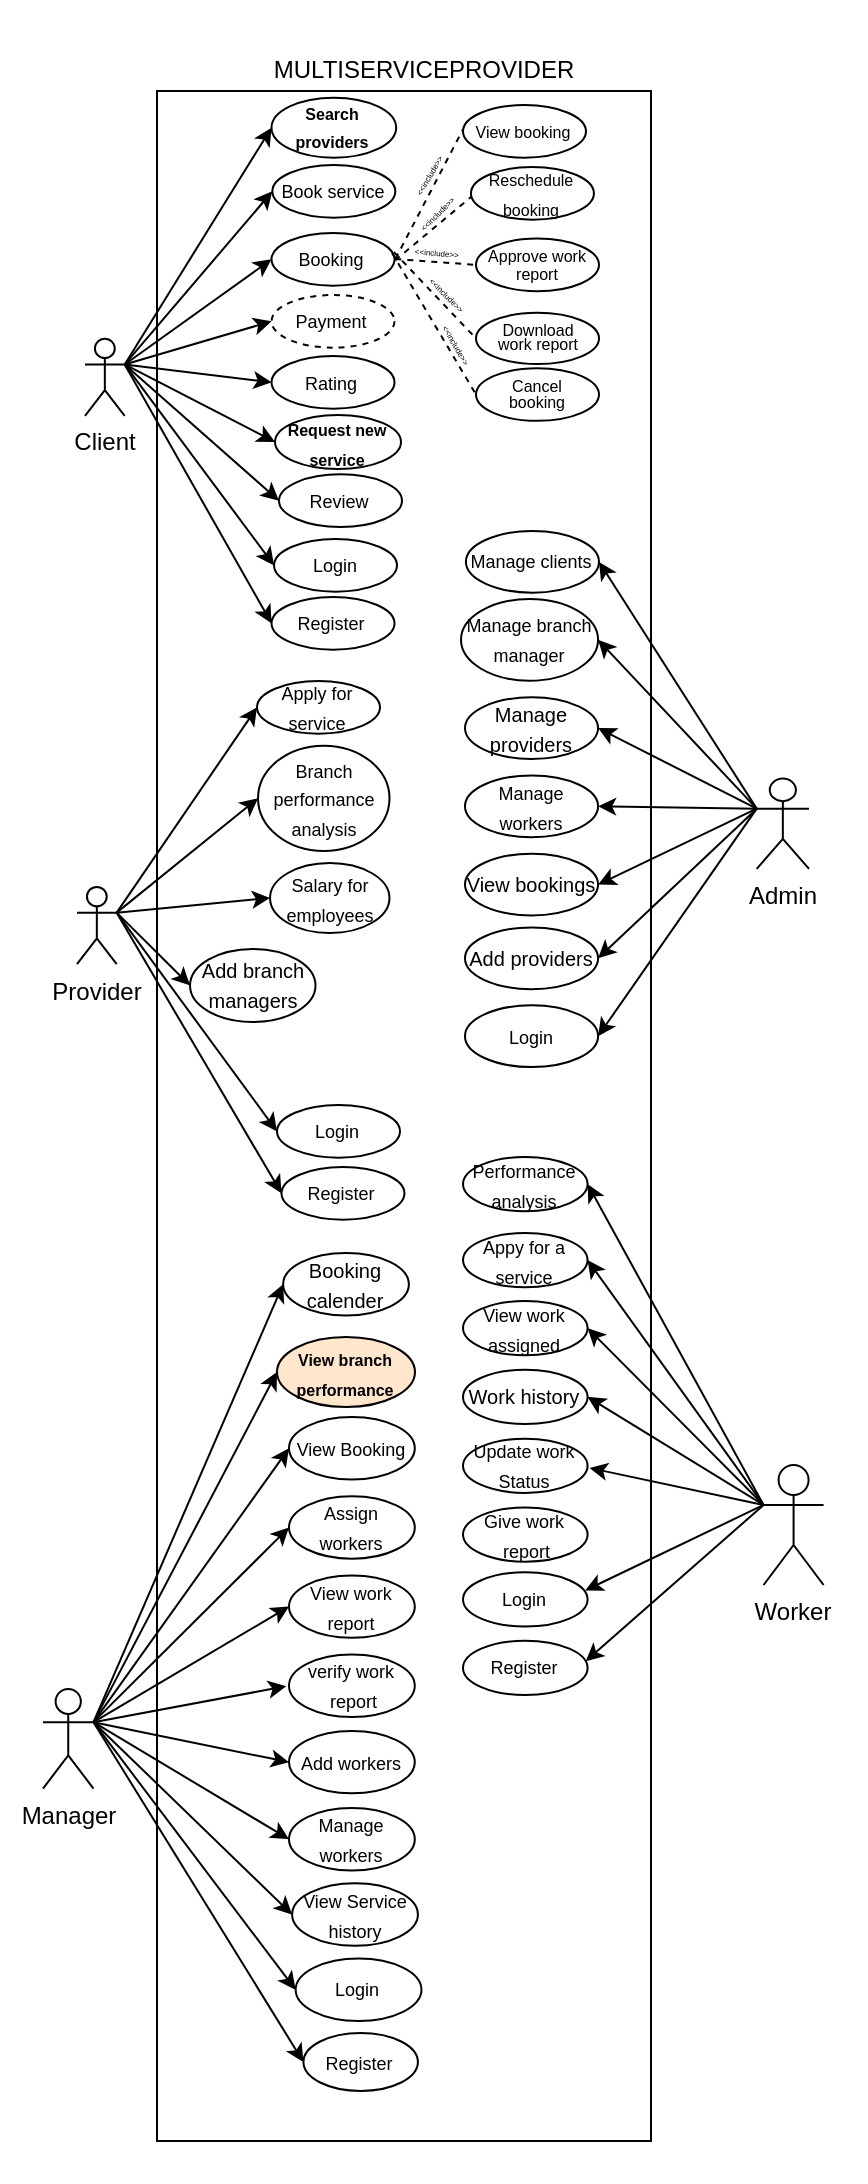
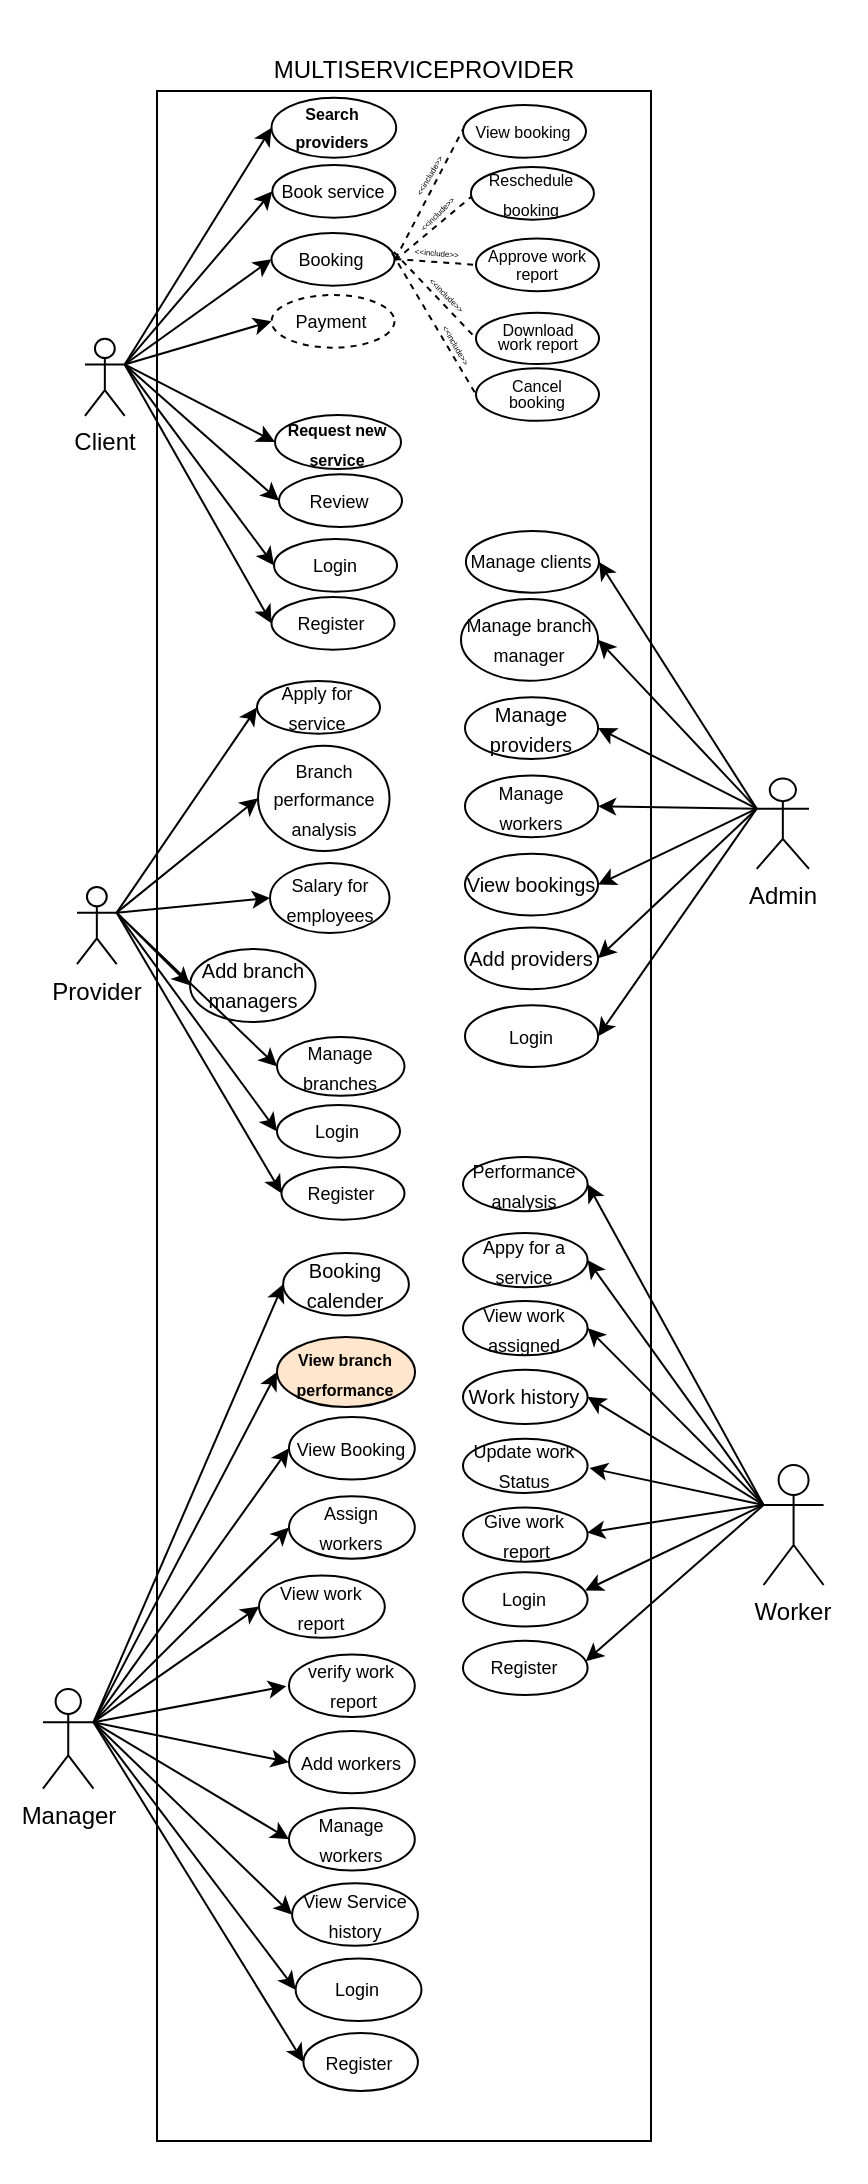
(195, 373) -> none
(333, 382) -> none
none -> (227, 1018)
none -> (341, 1066)
none -> (674, 1519)
(352, 1607) -> (322, 1607)
